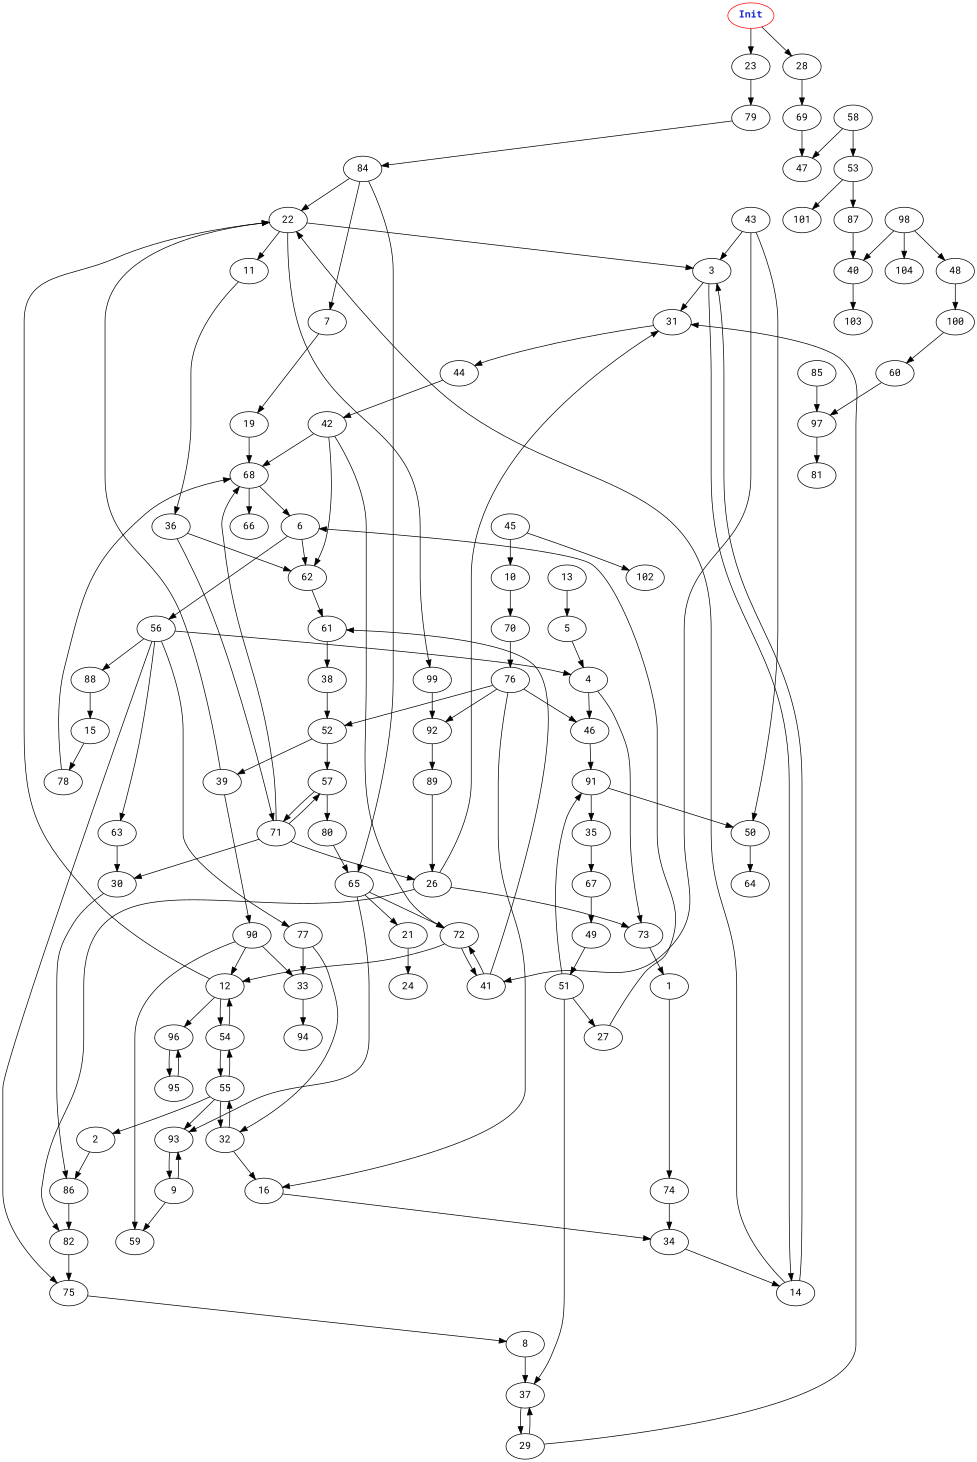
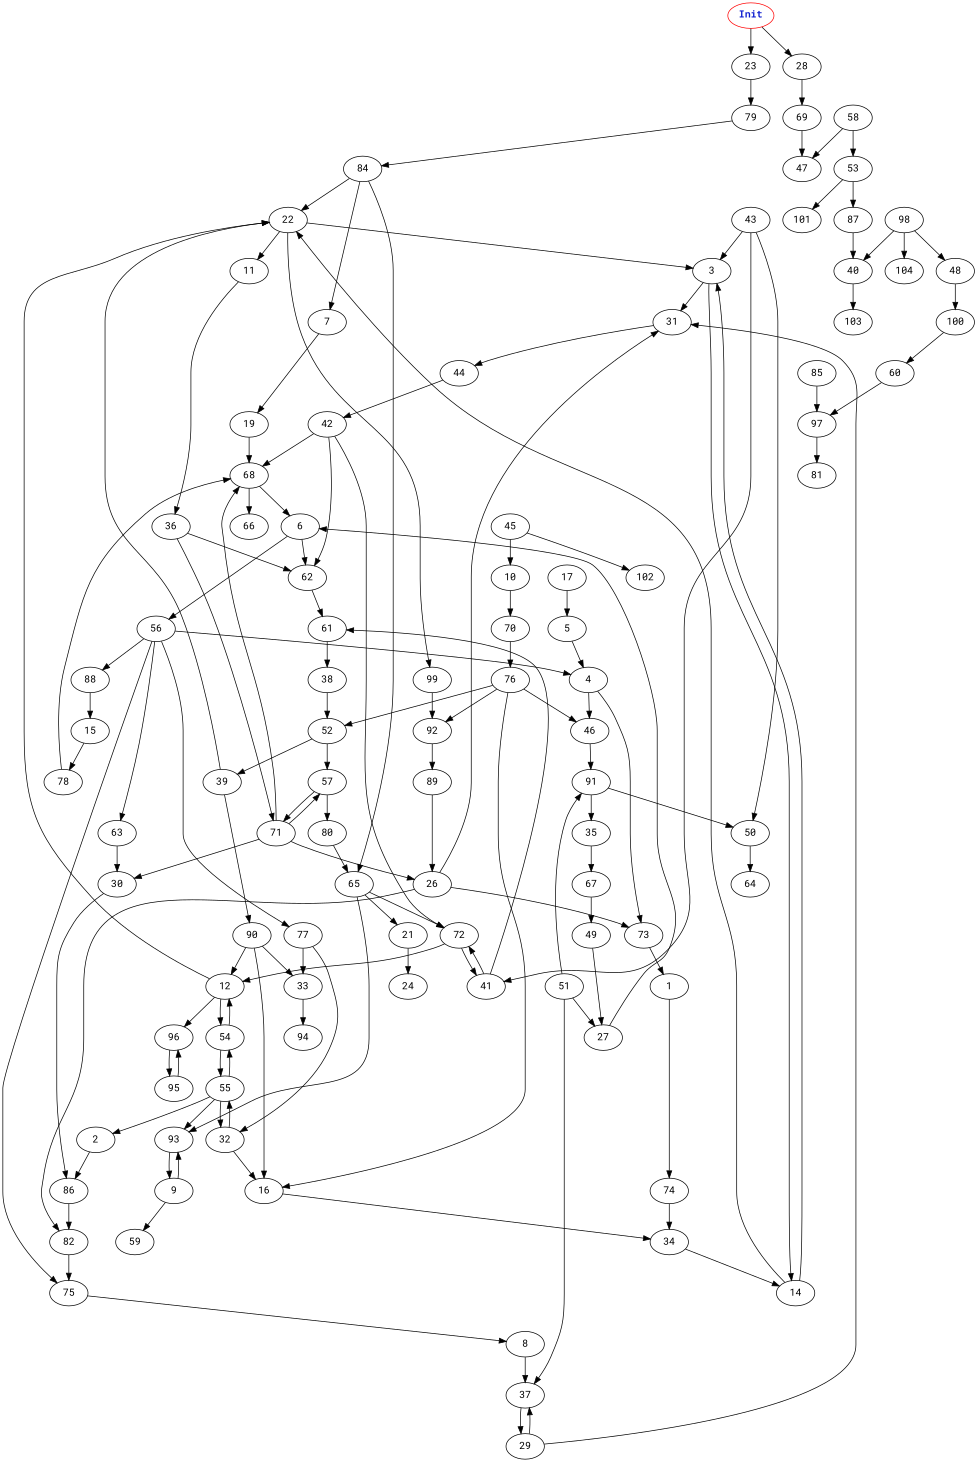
(567, 578) -> (567, 578)
(579, 958) -> (597, 983)
(135, 1056) -> (264, 1059)
